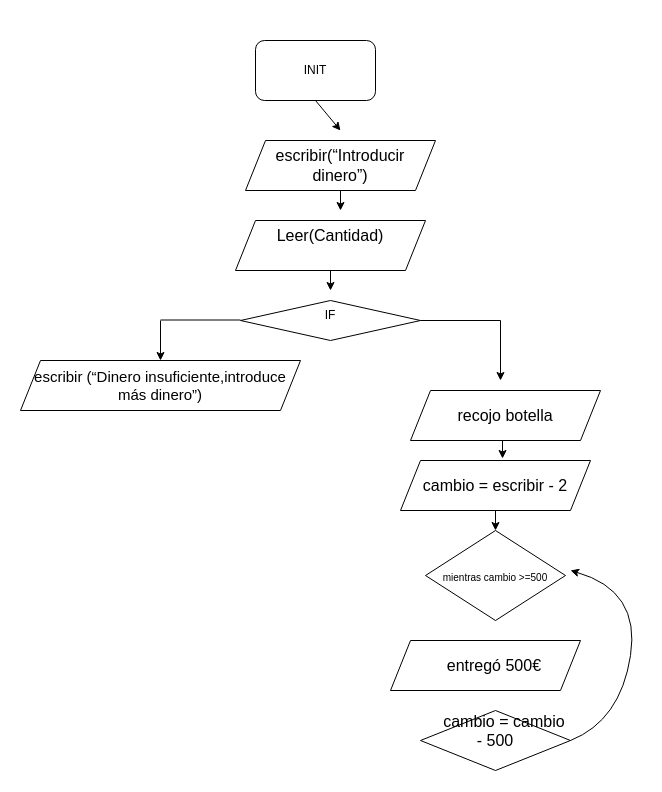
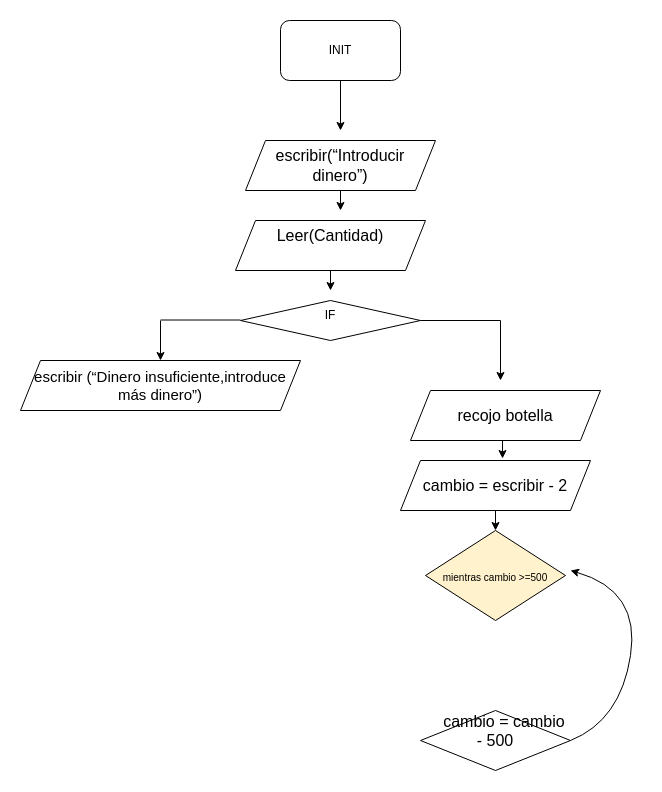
(316, 71) -> (341, 51)
(496, 576) -> (496, 576)
(486, 666) -> none
